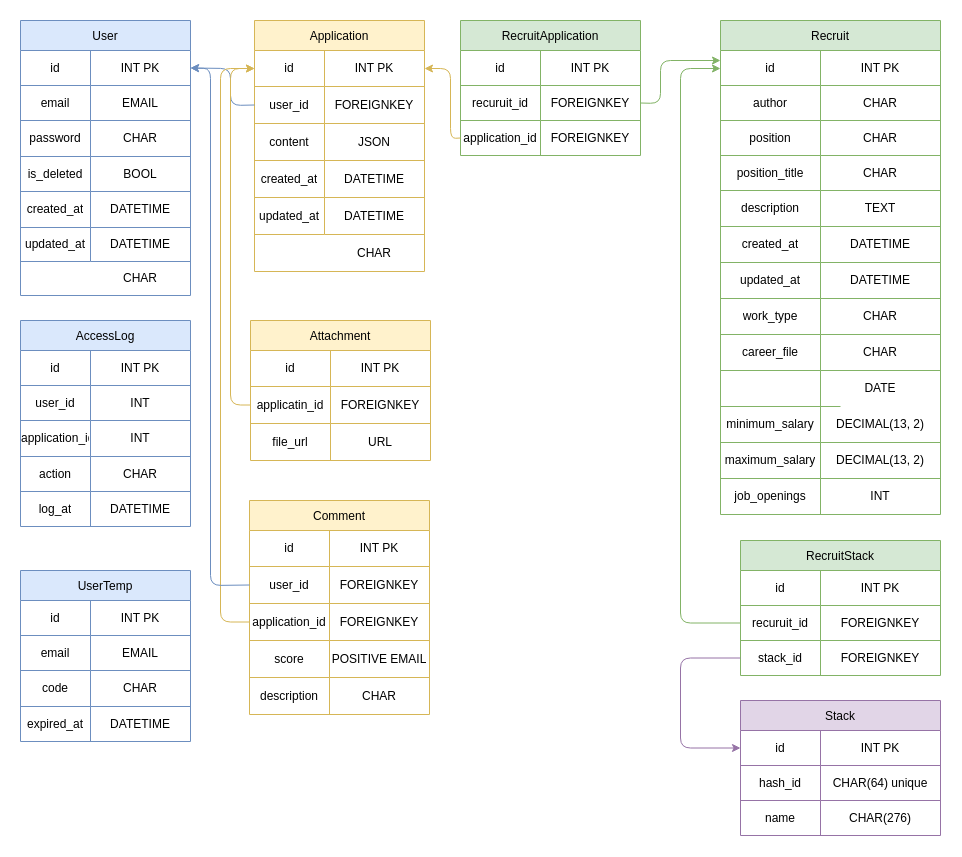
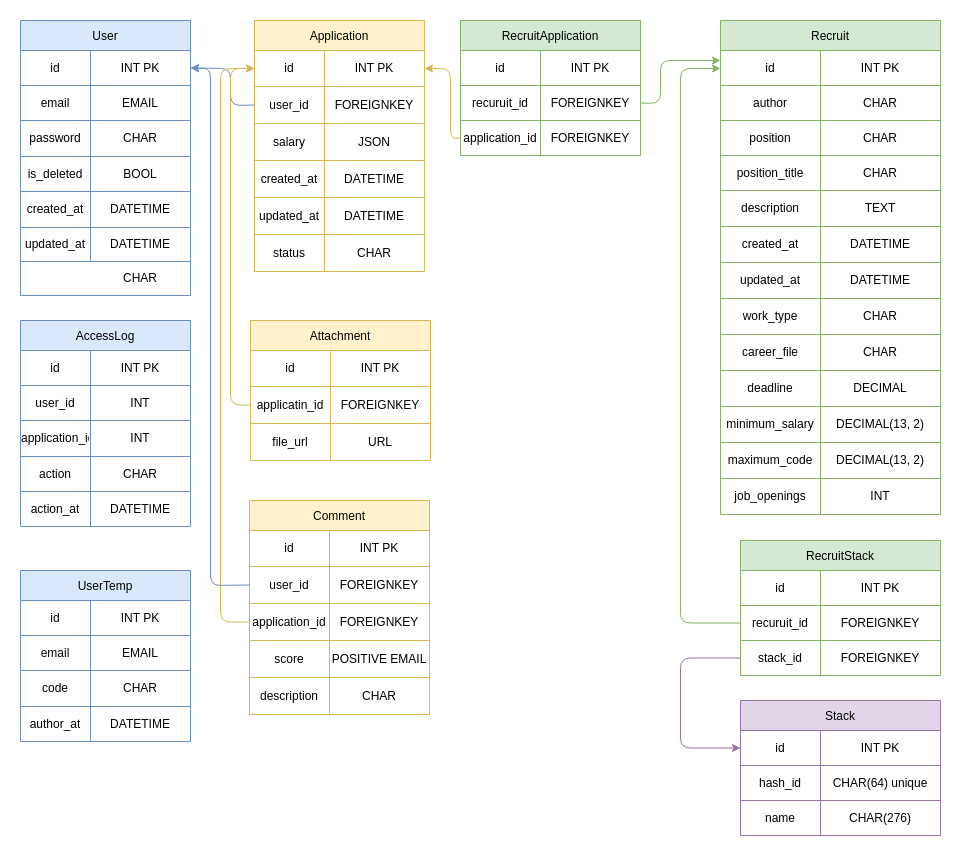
(290, 143) -> (290, 143)
none -> (290, 253)
none -> (771, 389)
(881, 389) -> (881, 389)
(771, 461) -> (771, 461)
(56, 510) -> (56, 510)
(56, 725) -> (56, 725)
